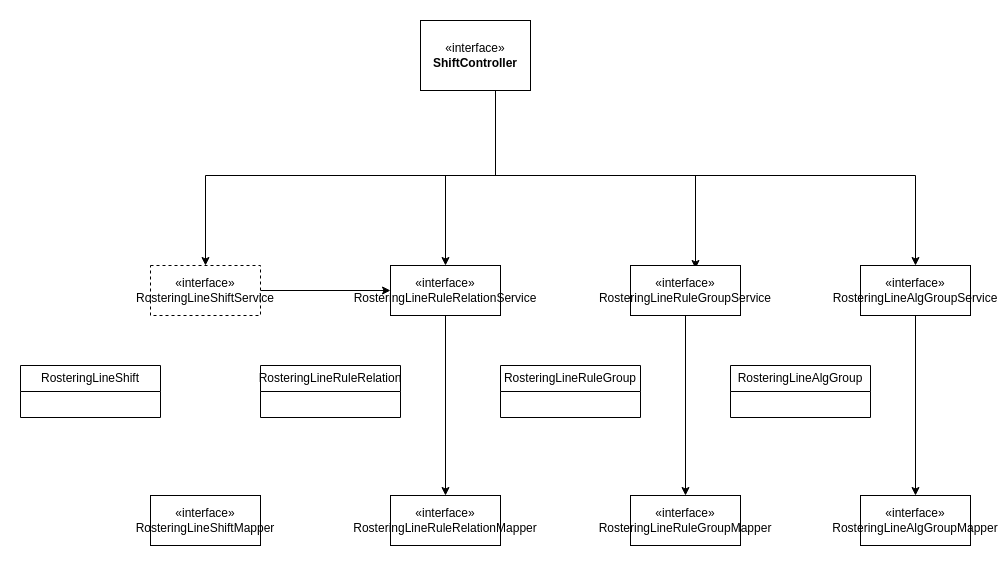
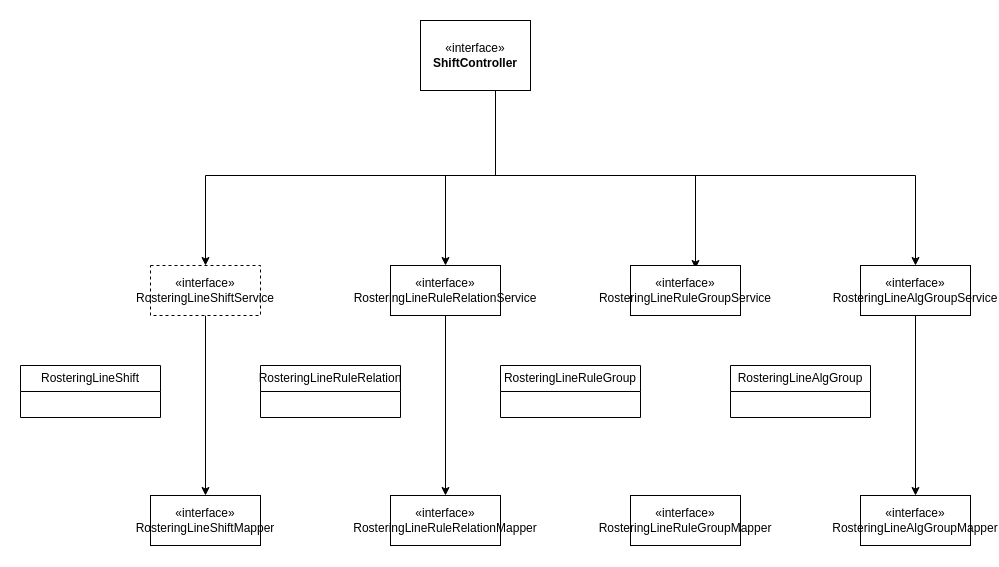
(322, 291) -> (206, 402)
(686, 402) -> none
